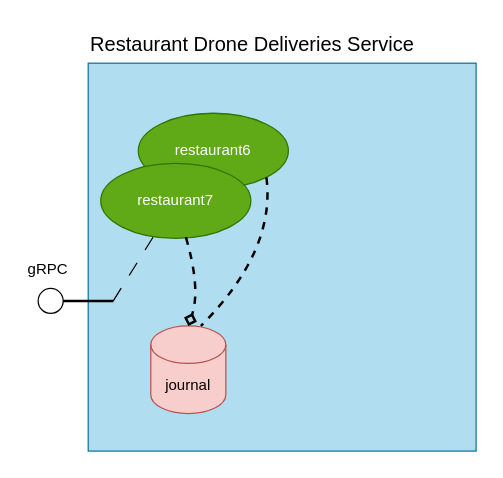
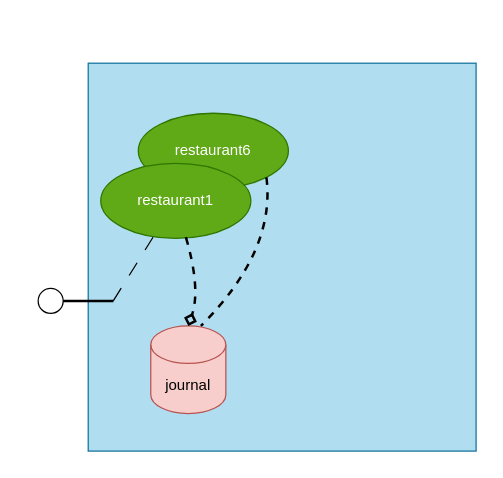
(269, 44) -> none
(176, 201) -> (176, 201)
(57, 269) -> none
